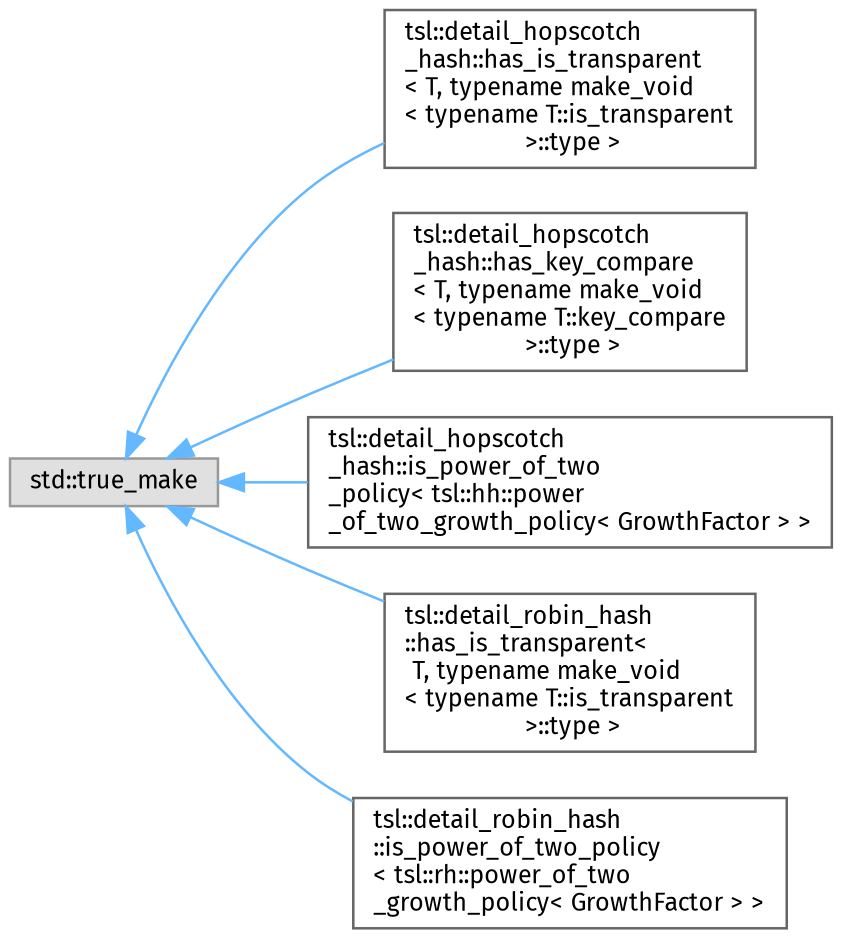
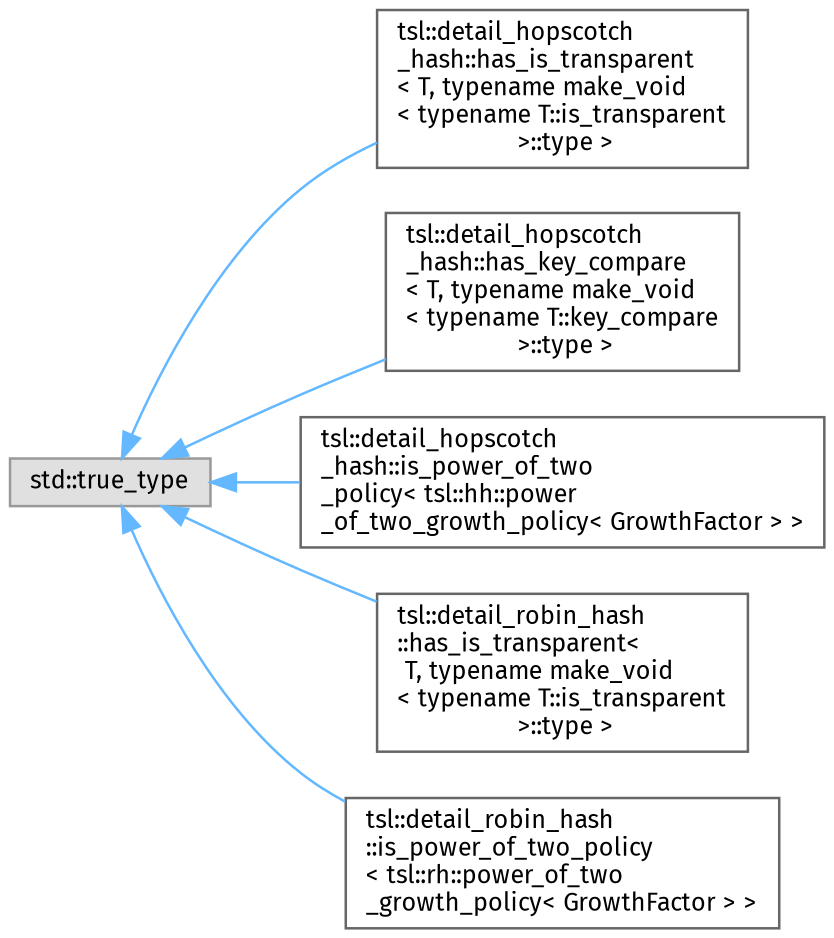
(114, 482) -> (110, 482)
